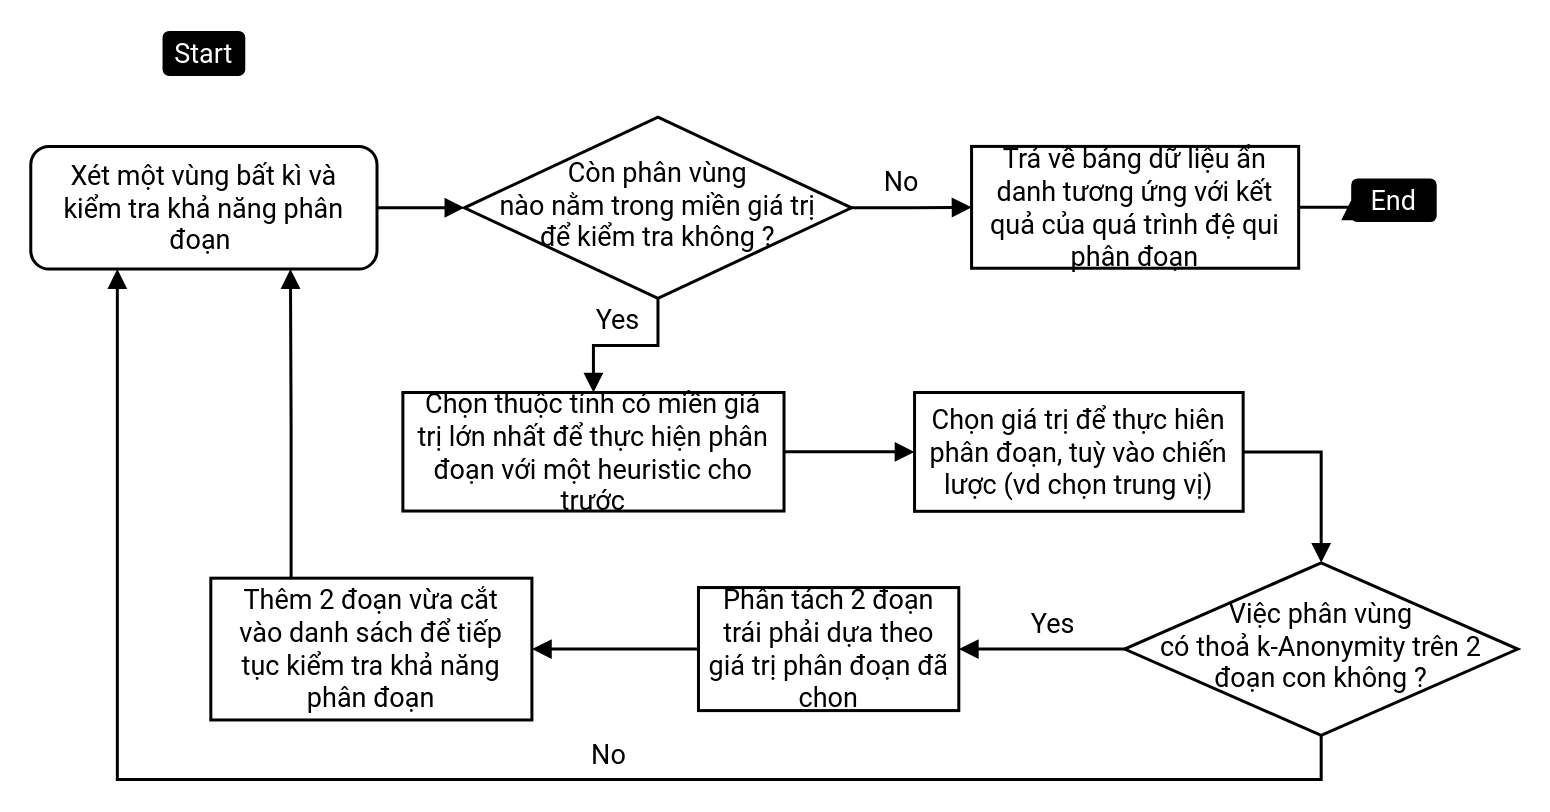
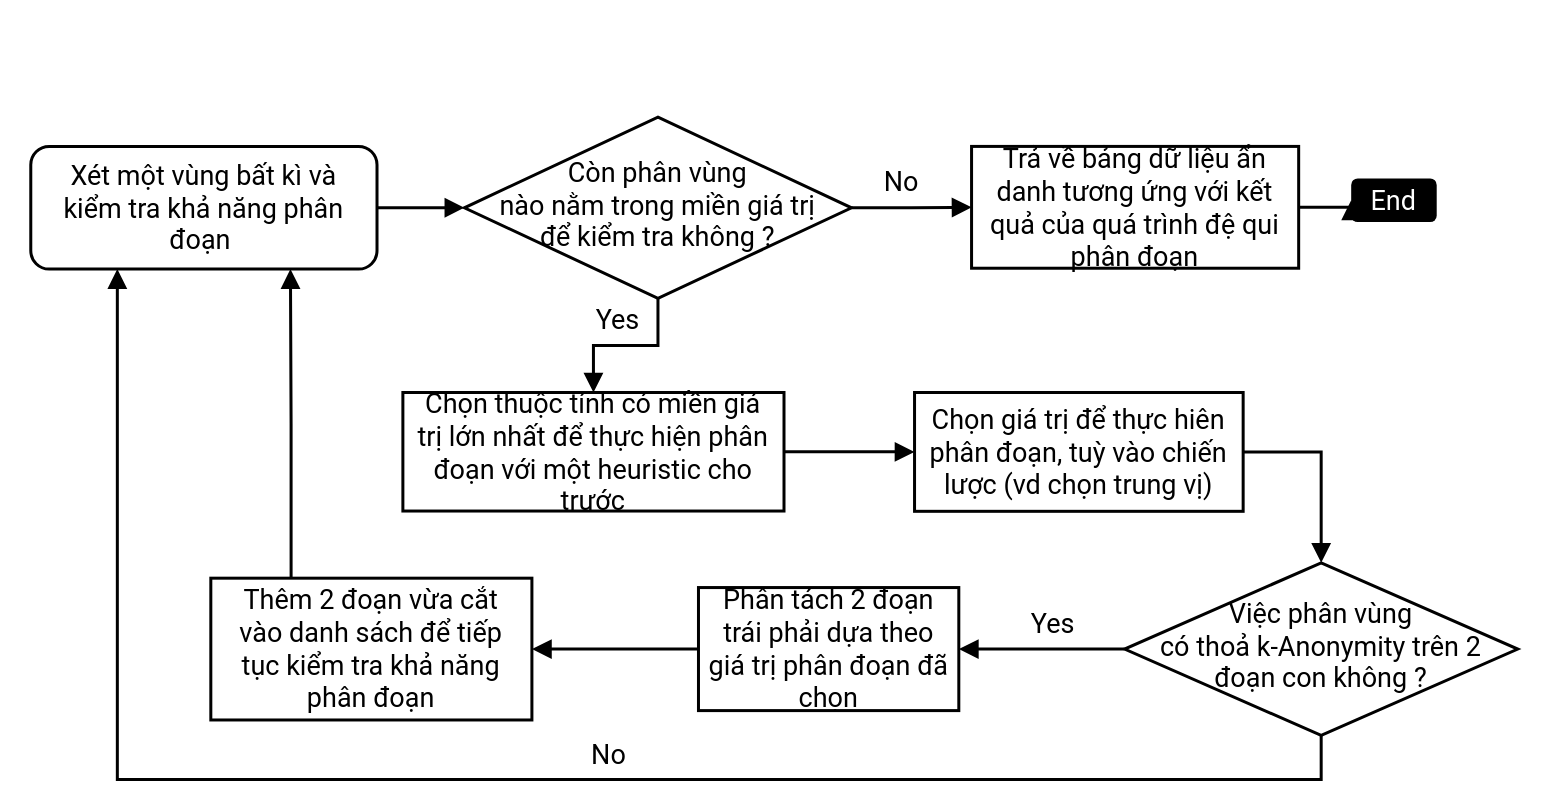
(204, 53) -> none
